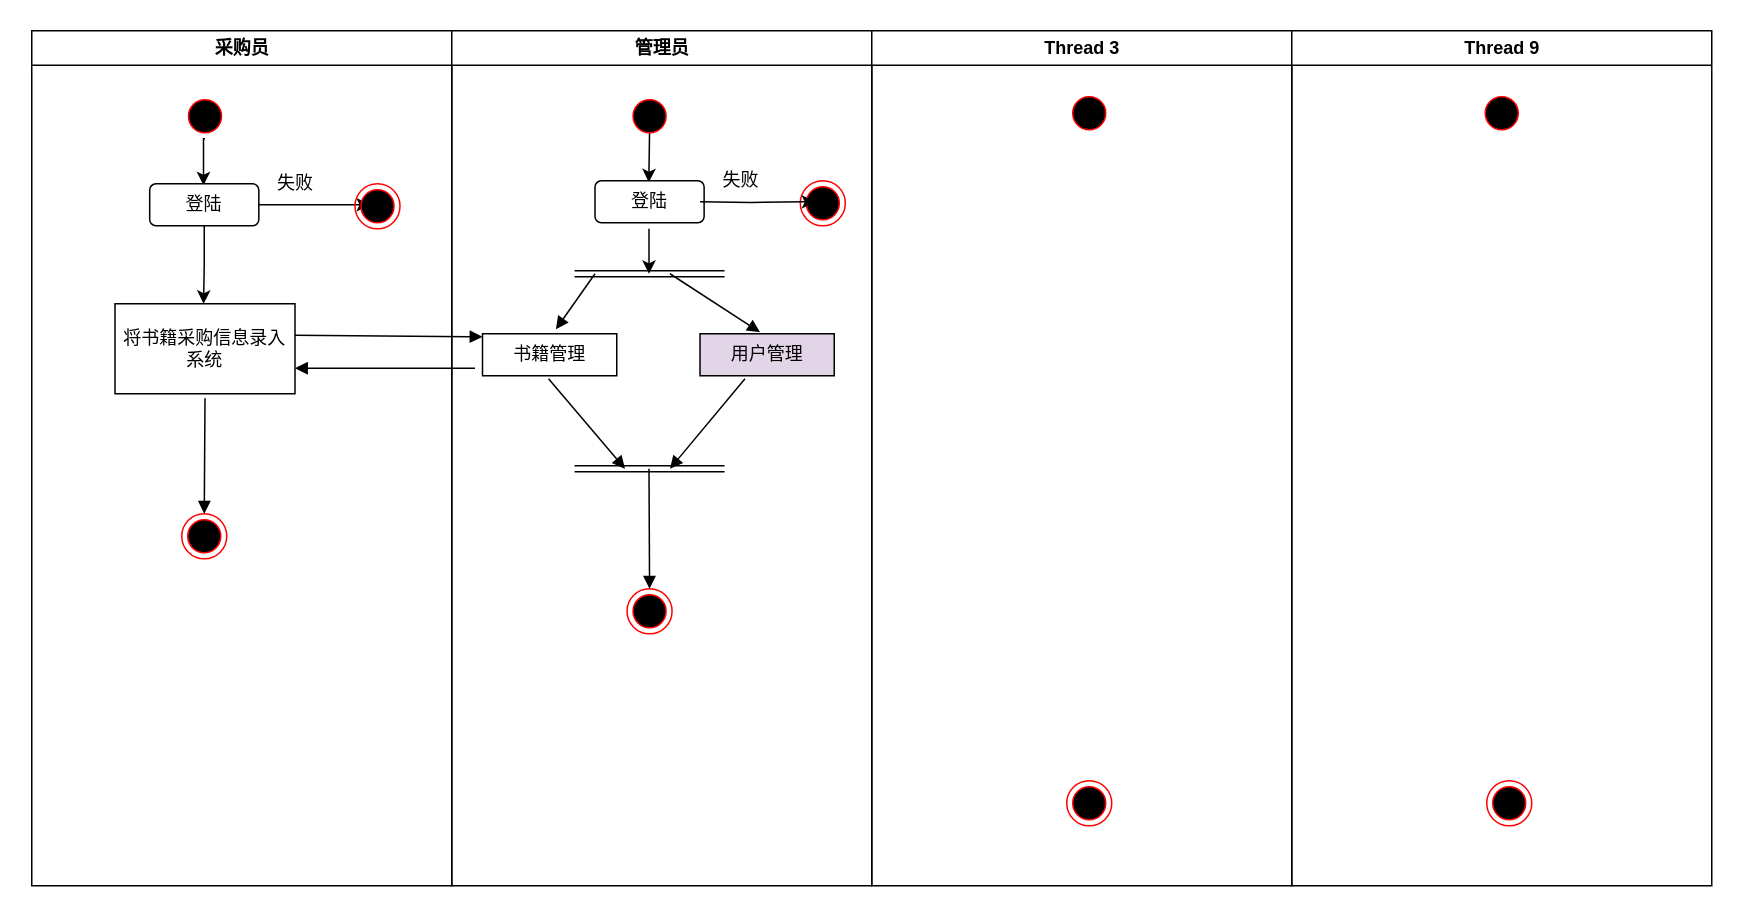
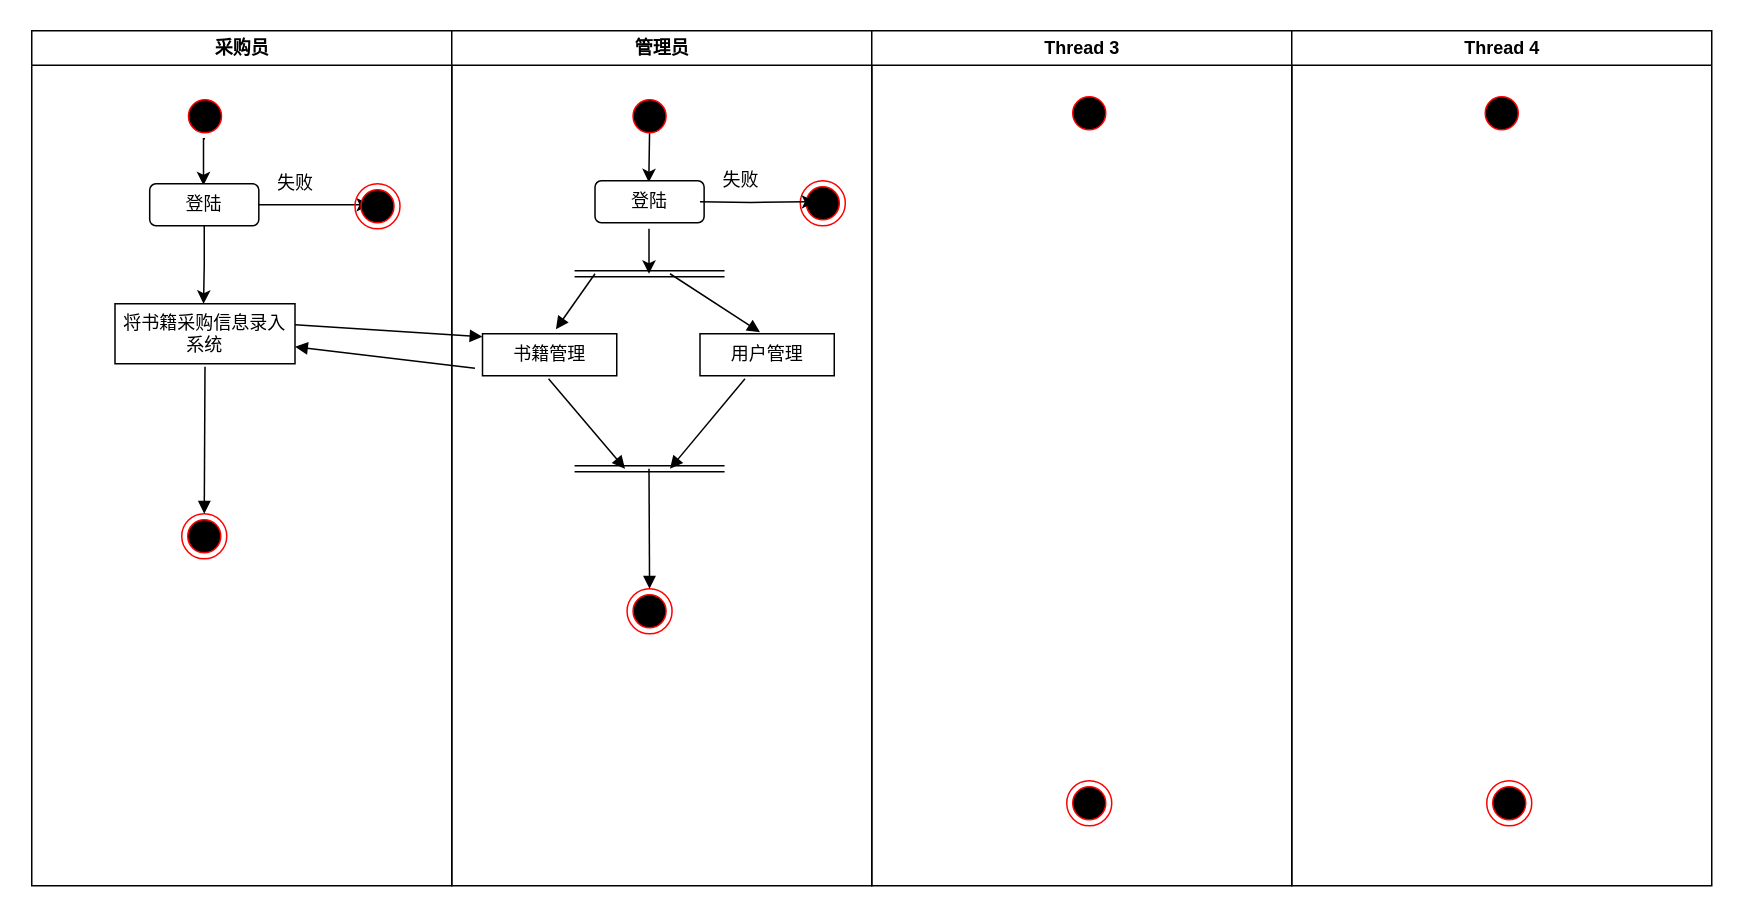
(1502, 49) -> (1502, 49)
(205, 349) -> (205, 334)
(767, 355) -> (767, 355)
